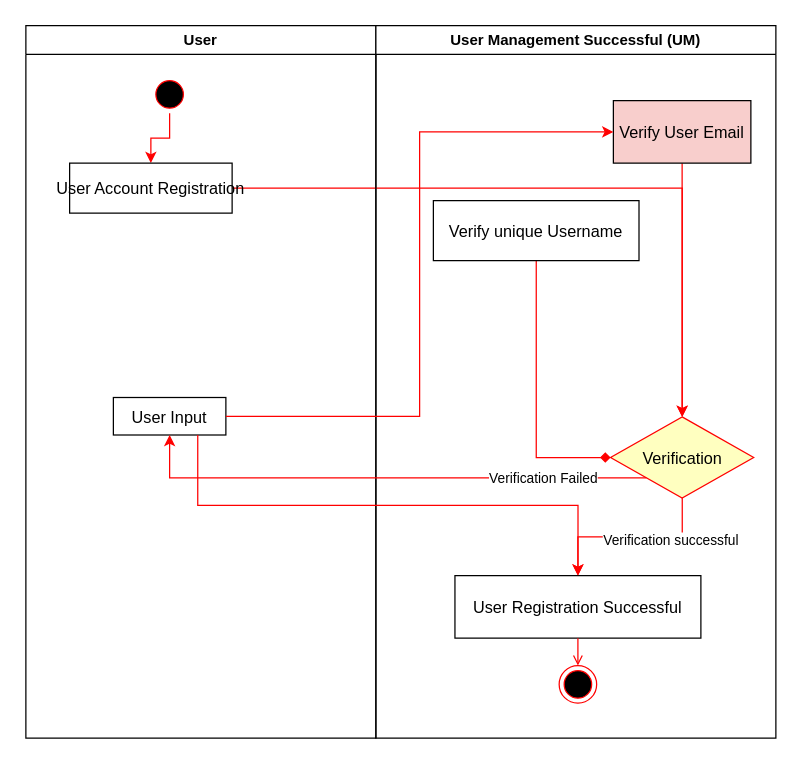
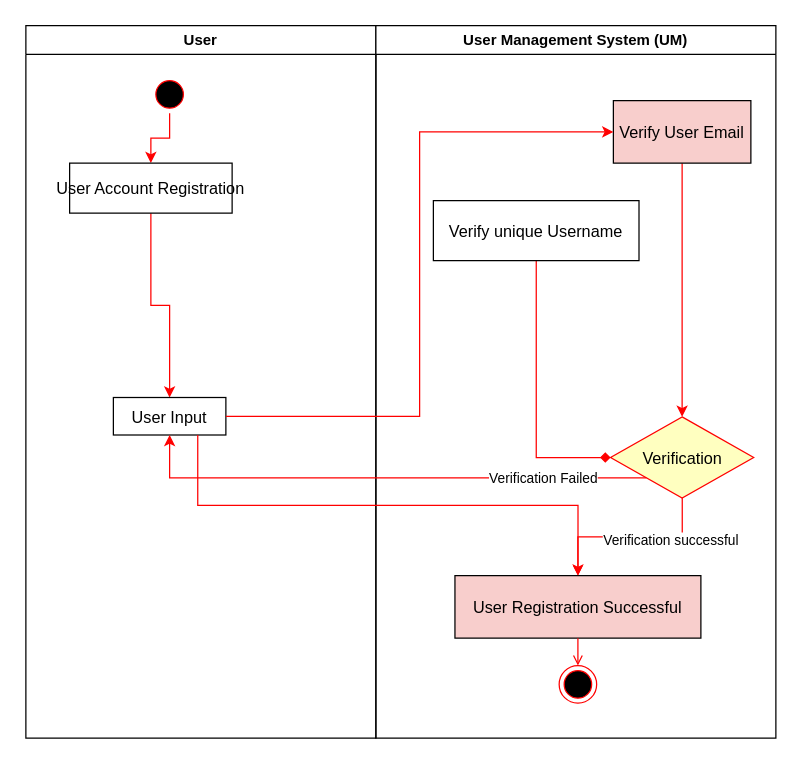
(576, 41) -> (576, 41)
(455, 188) -> (156, 305)
(578, 568) -> (578, 568)
(578, 607) -> (578, 607)
